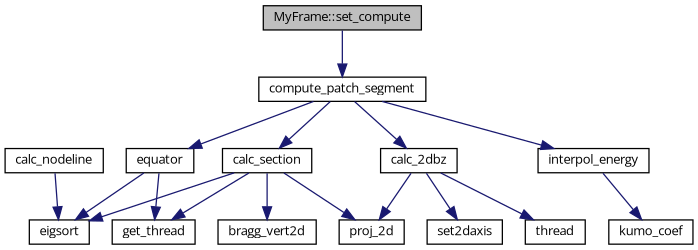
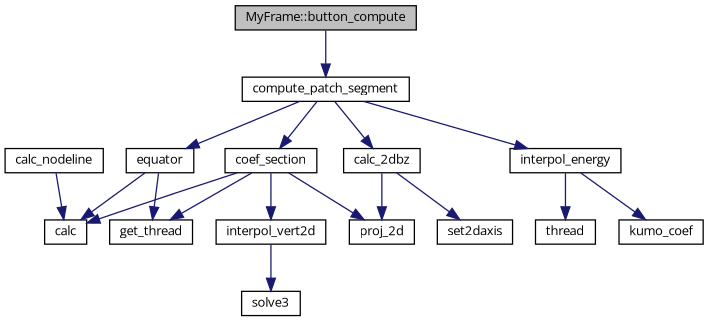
(342, 18) -> (326, 18)
(267, 161) -> (271, 161)
(481, 193) -> (565, 190)
(59, 232) -> (66, 232)
(267, 232) -> (271, 232)
none -> (271, 303)
